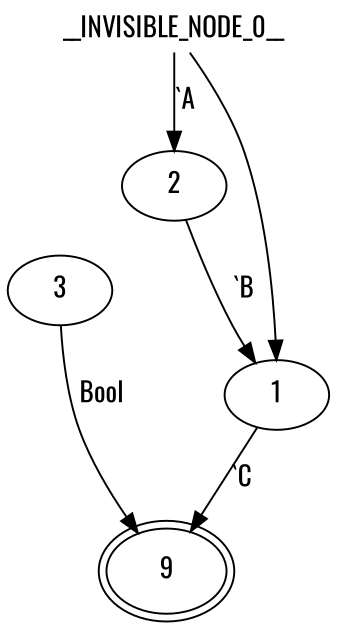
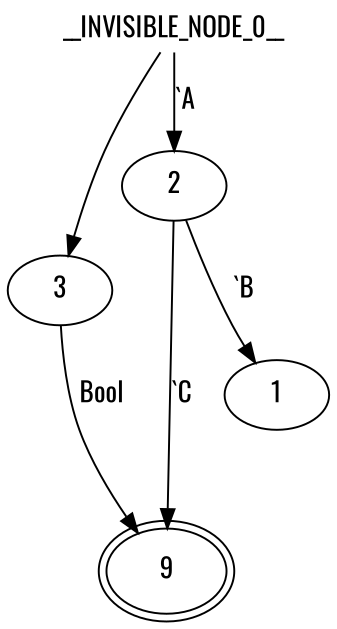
(255, 189) -> (109, 141)
(229, 471) -> (171, 365)
